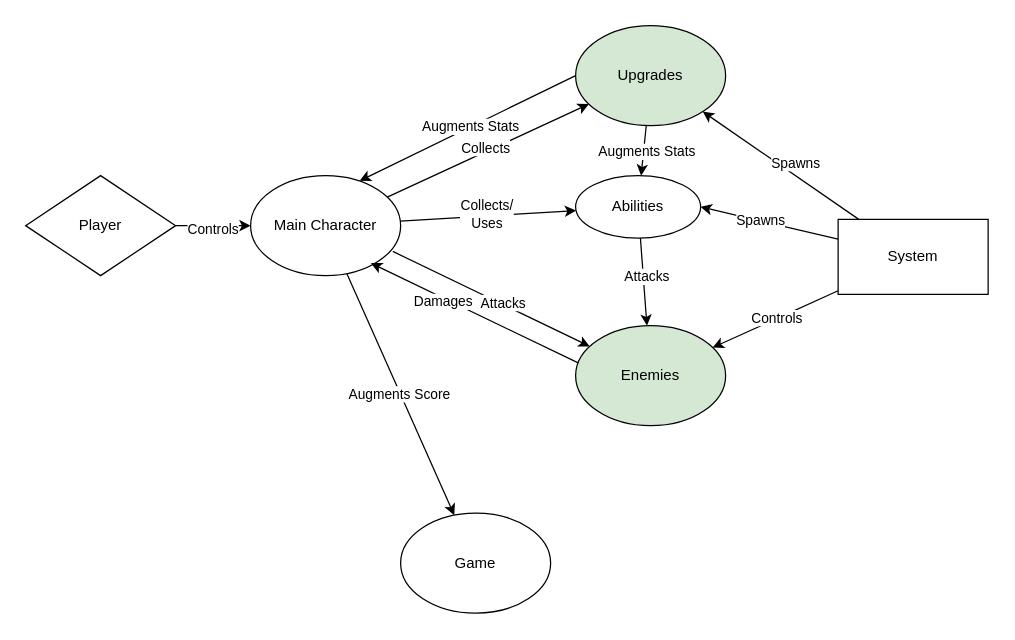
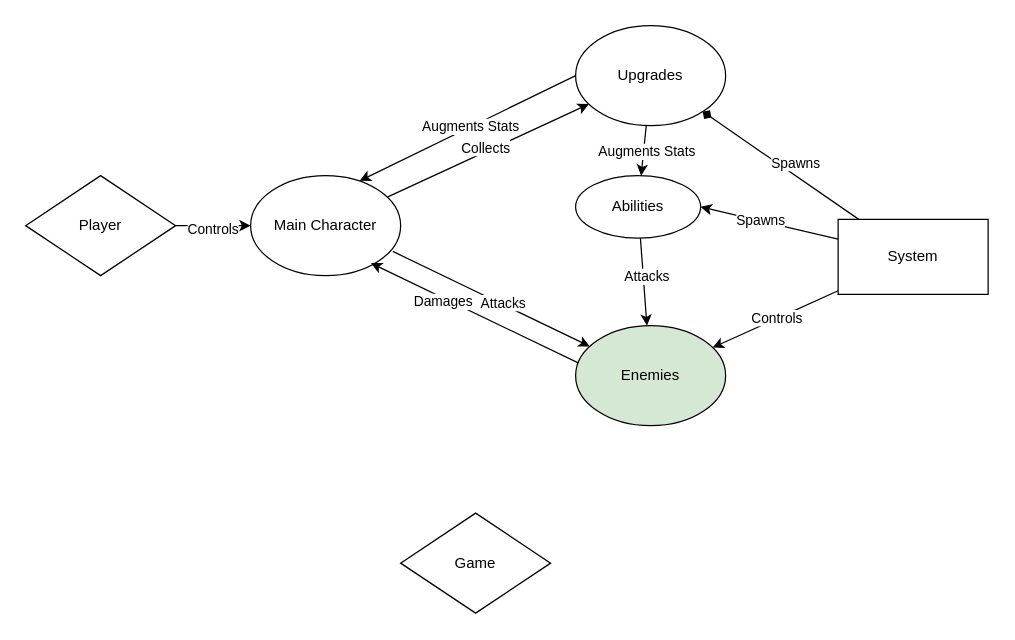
(651, 76) -> (651, 76)
(710, 117) -> (711, 118)
(430, 219) -> none
(399, 391) -> none
(476, 563) -> (476, 563)
